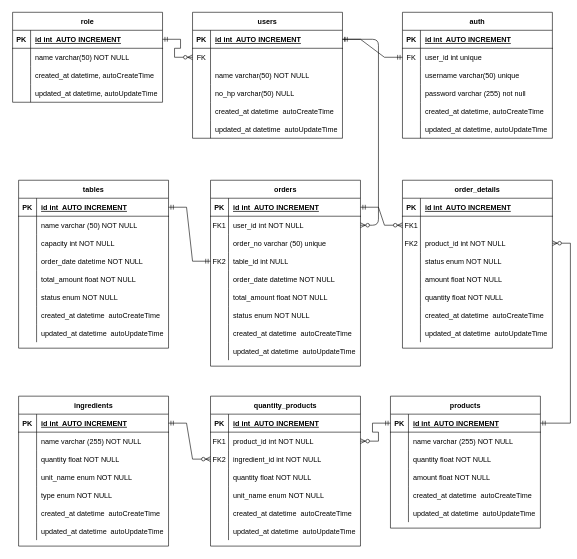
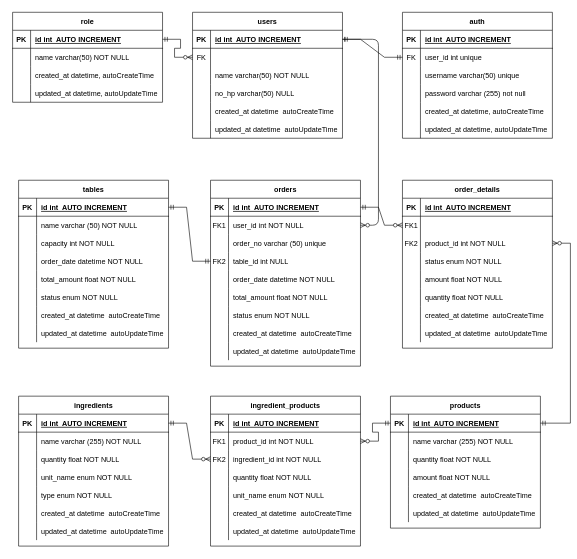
(285, 406) -> (285, 406)
